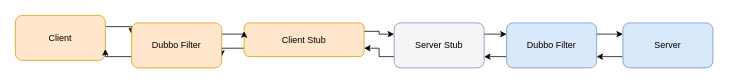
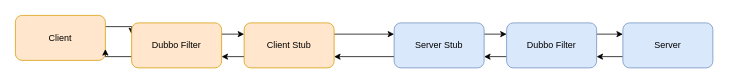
(304, 40) -> (289, 45)
(439, 45) -> (439, 45)
